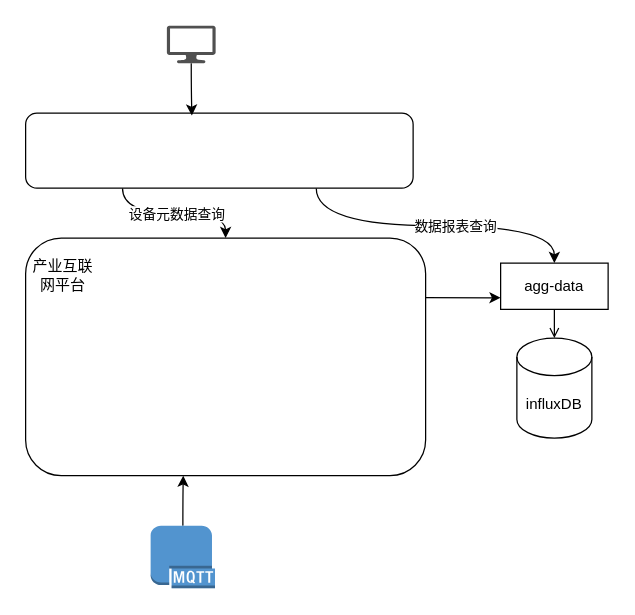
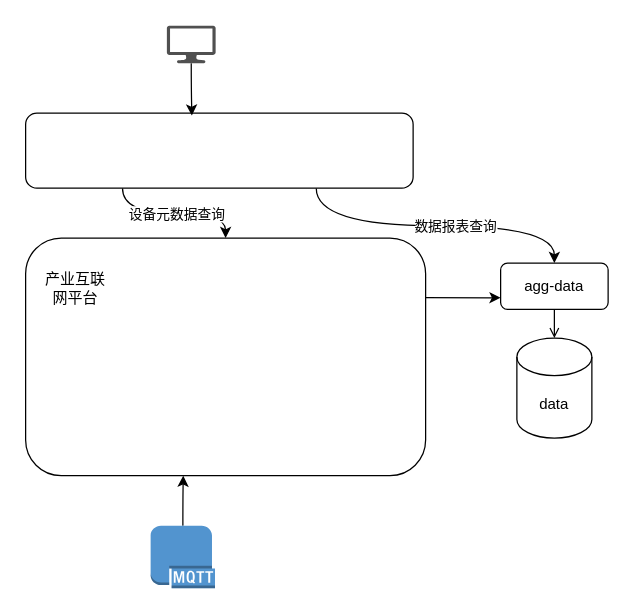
(63, 276) -> (76, 288)
(554, 286) -> (554, 286)
(554, 404) -> (554, 404)
